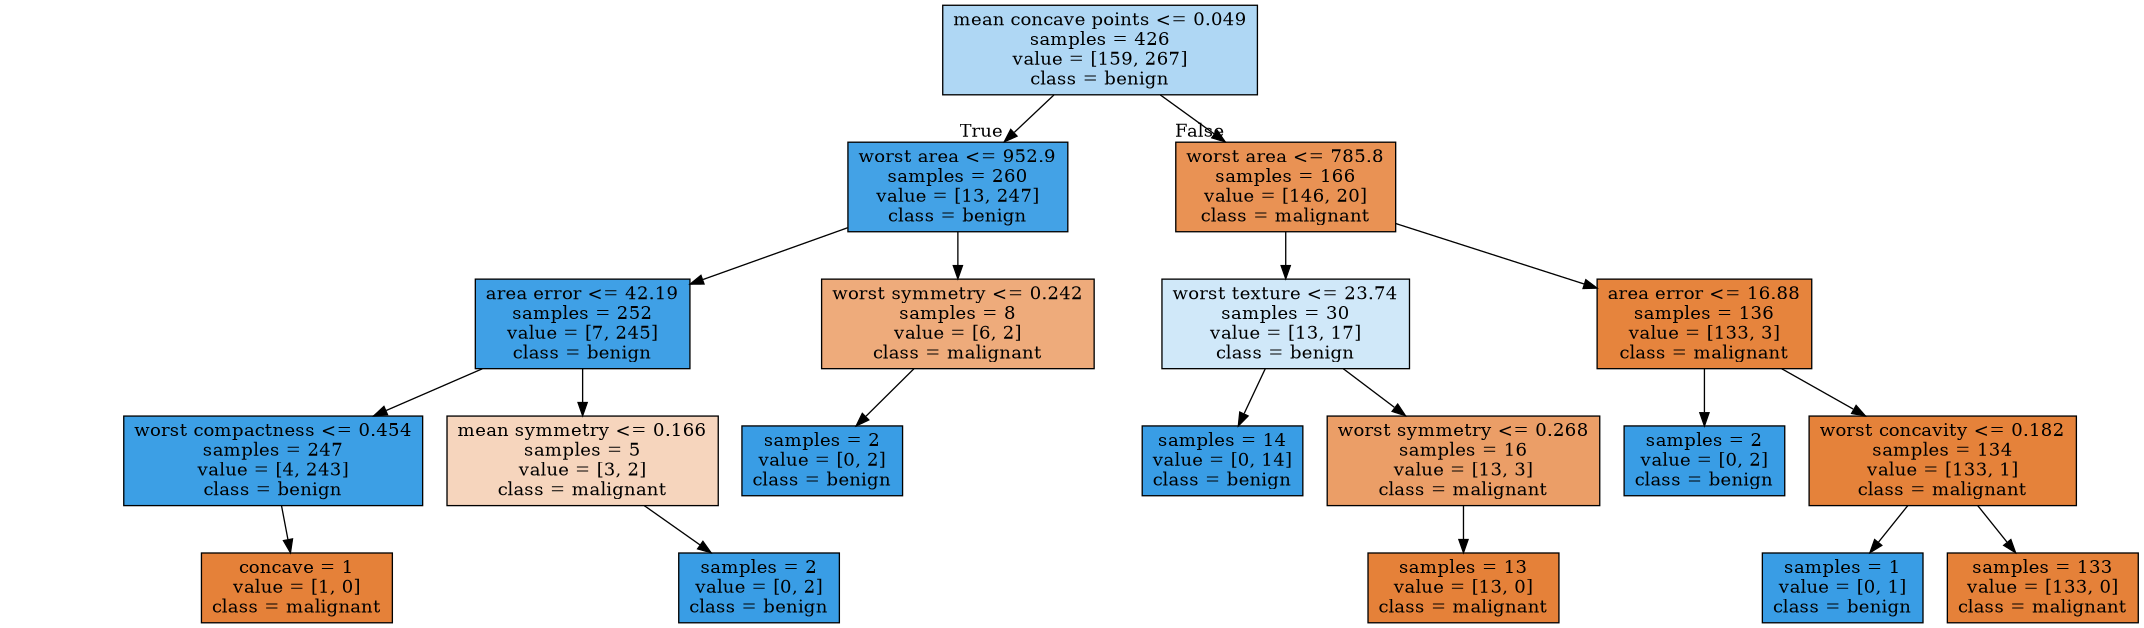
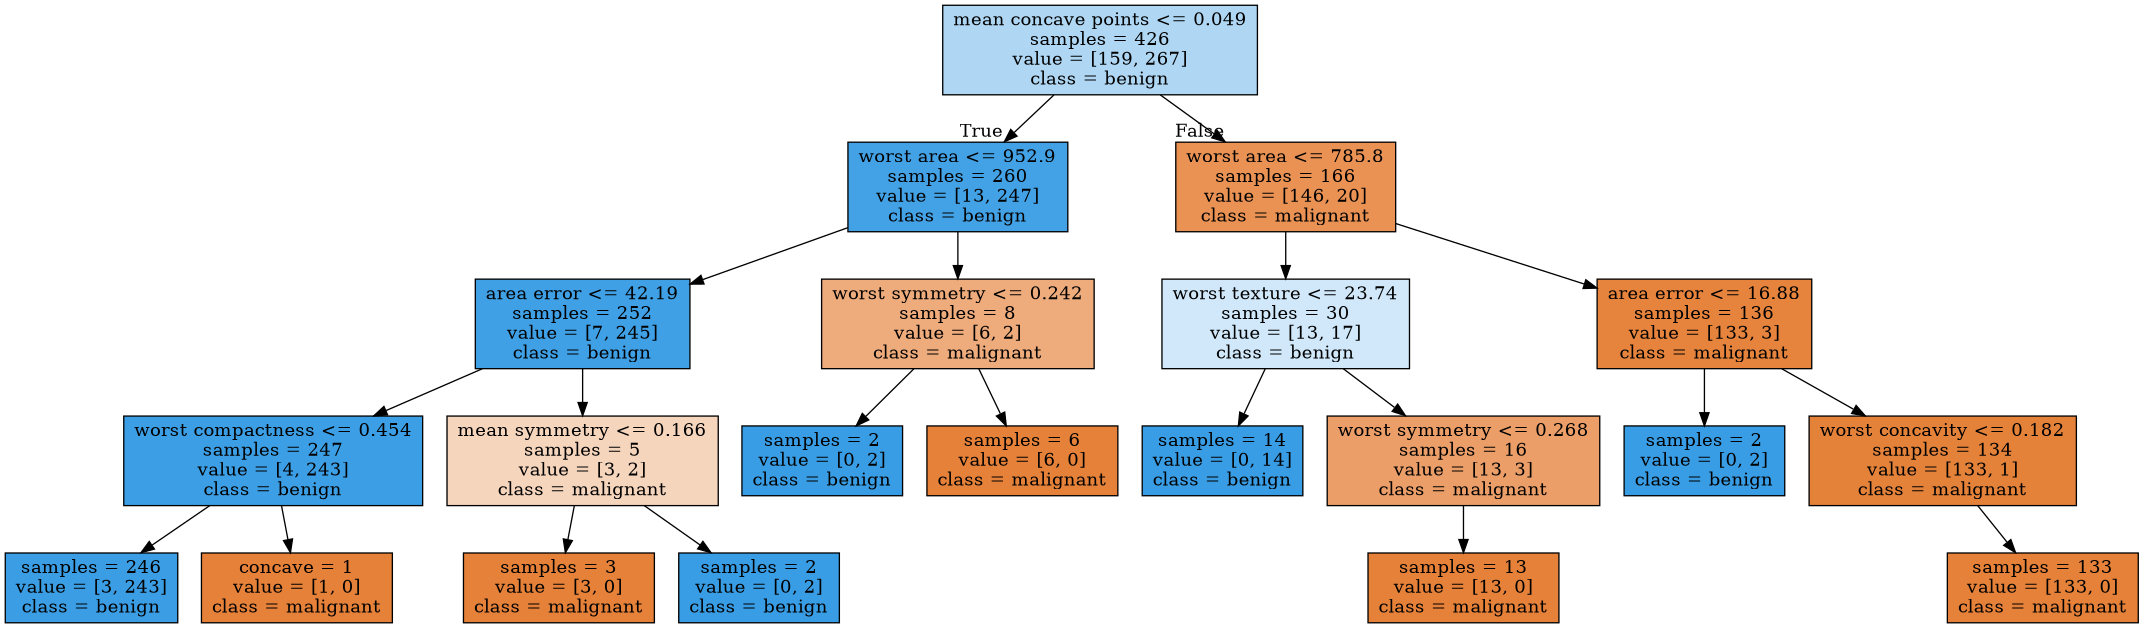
none -> (1022, 461)
none -> (92, 588)
none -> (559, 588)
(1843, 588) -> none
